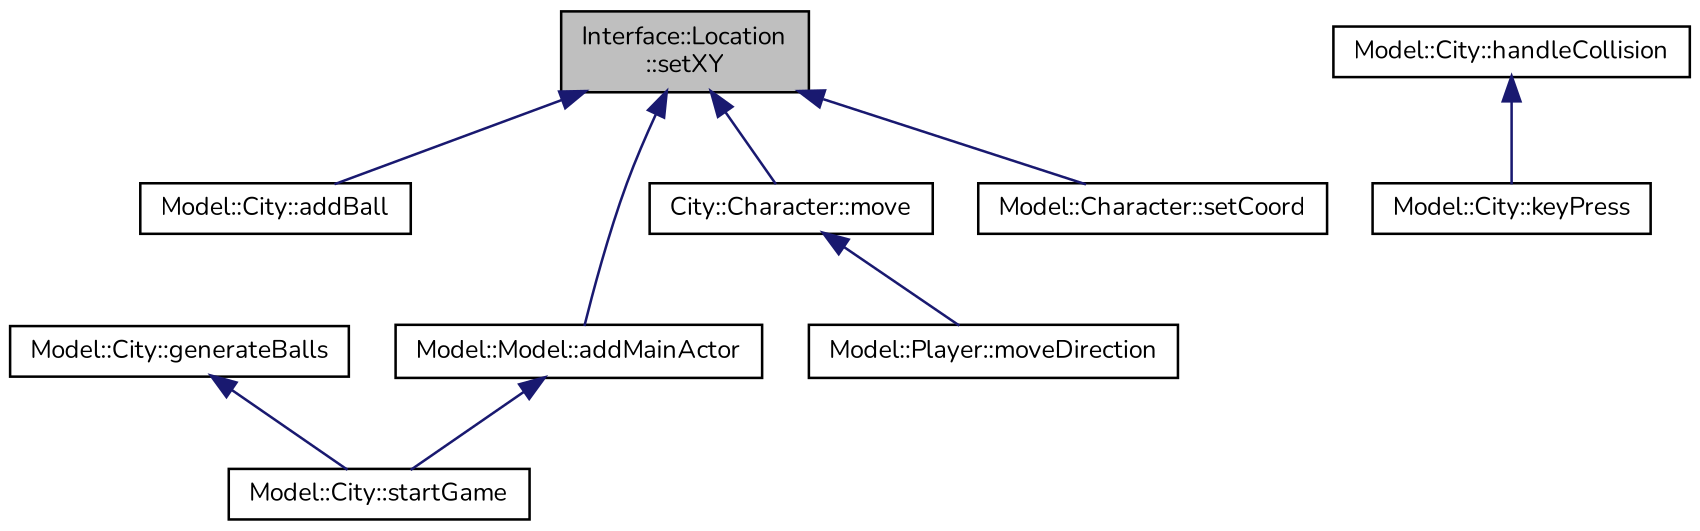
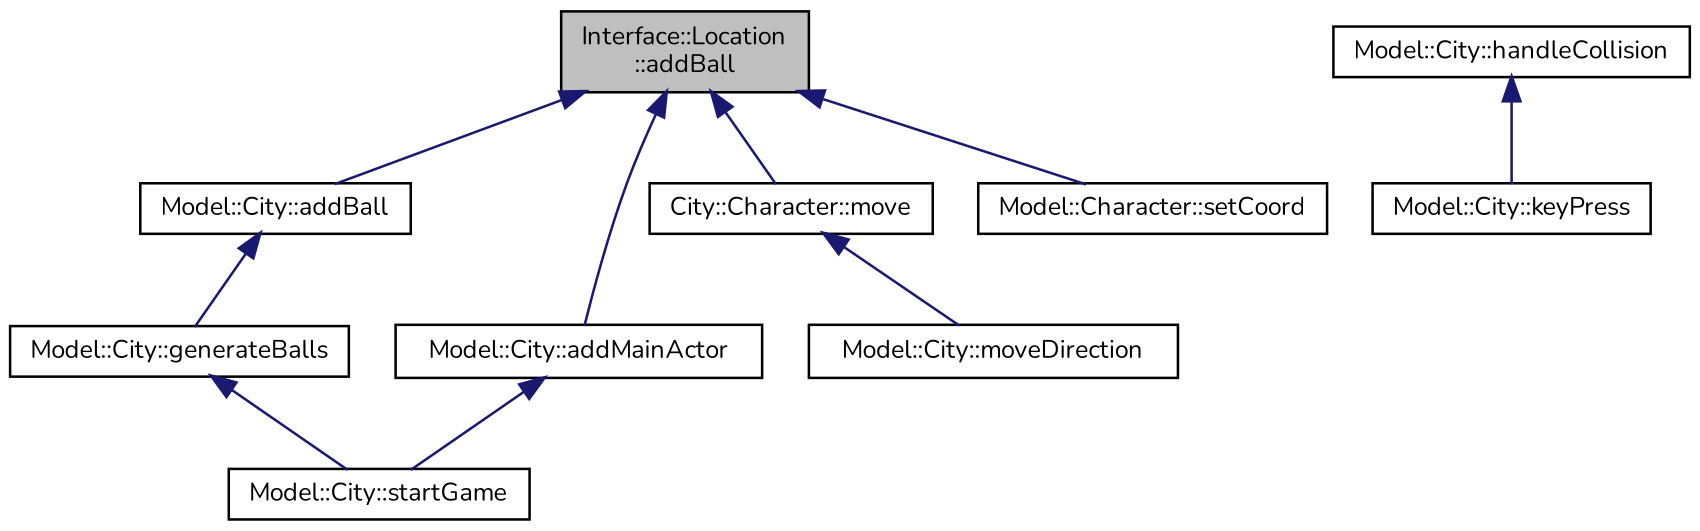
(685, 52) -> (685, 52)
none -> (220, 290)
(579, 351) -> (579, 351)
(993, 351) -> (993, 351)
